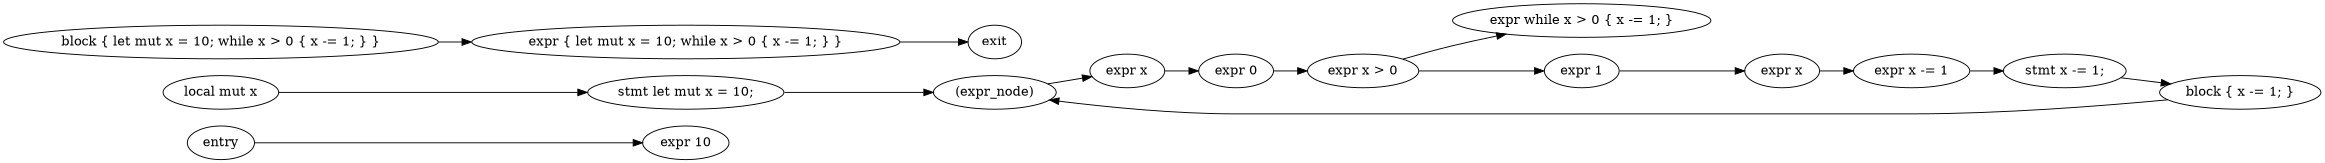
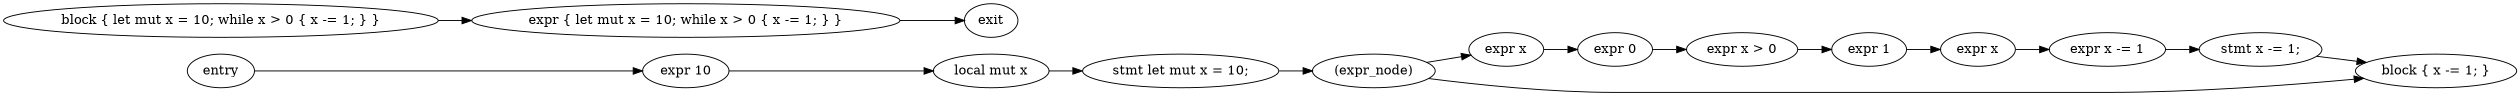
(1582, 21) -> none
none -> (826, 71)
(1613, 114) -> (1891, 92)
